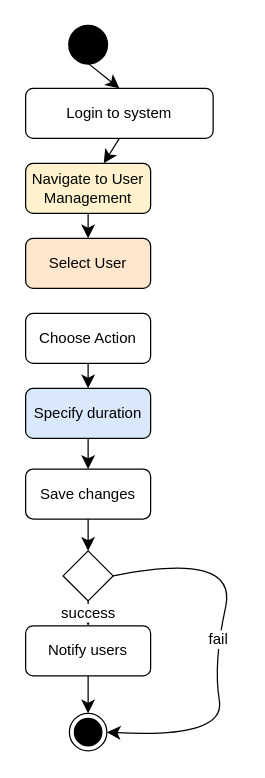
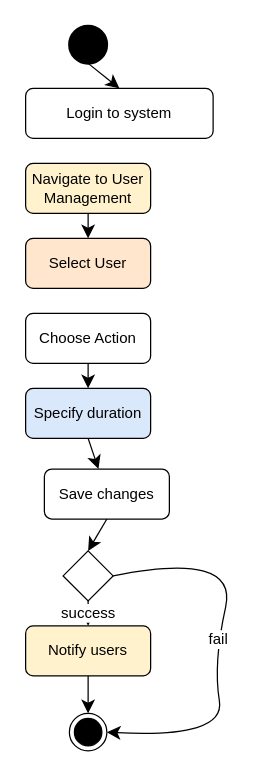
(115, 145) -> none
(88, 494) -> (107, 494)
(88, 651) -> (88, 651)
